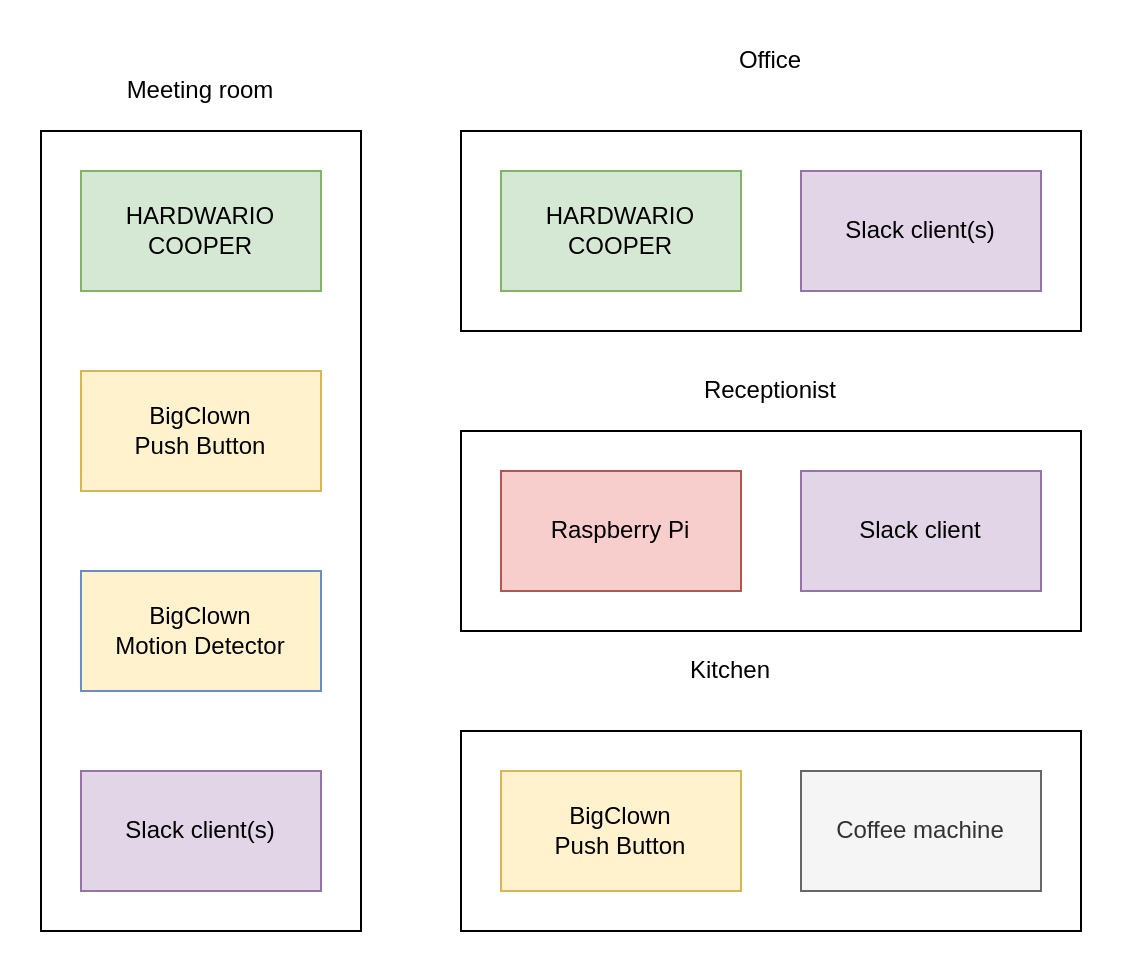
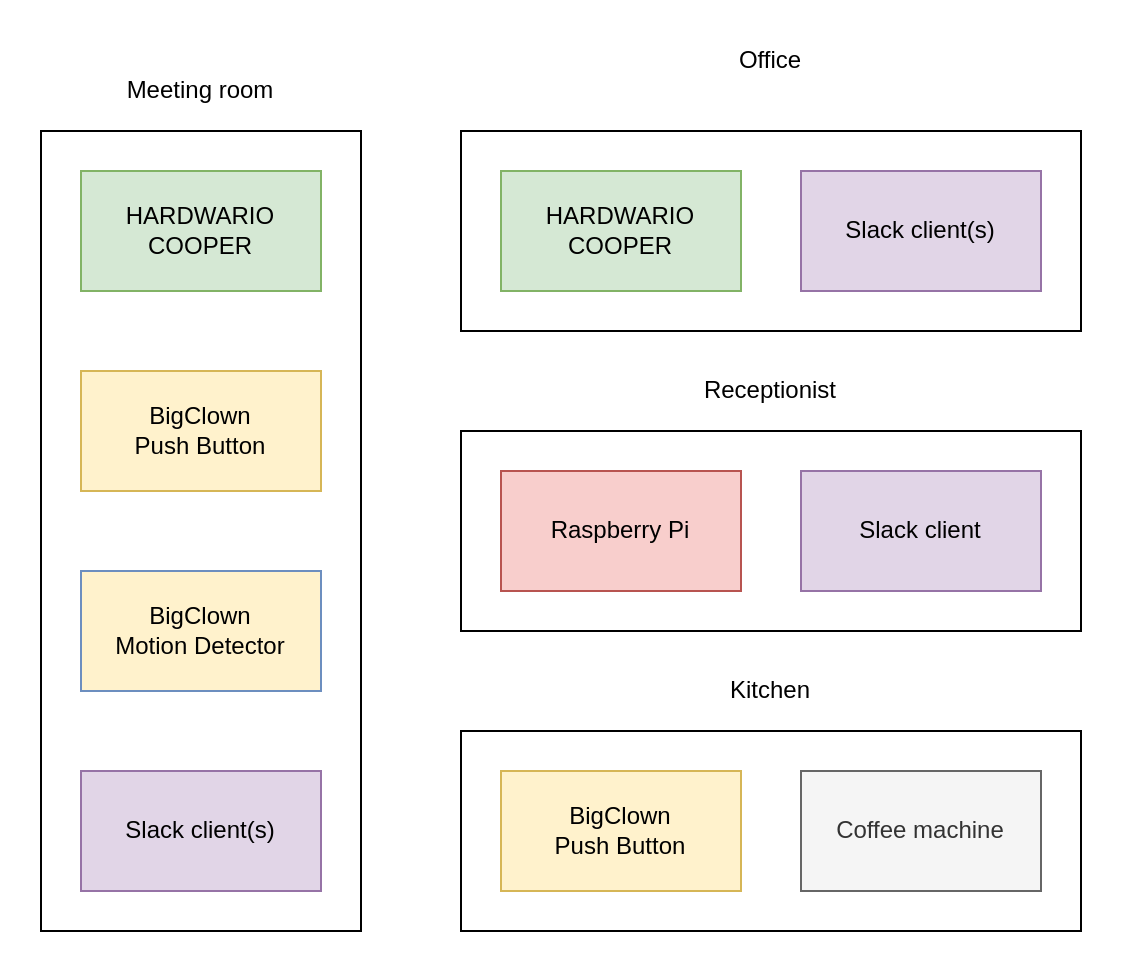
(731, 671) -> (771, 691)
